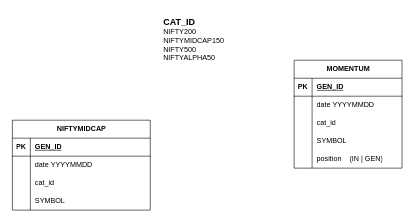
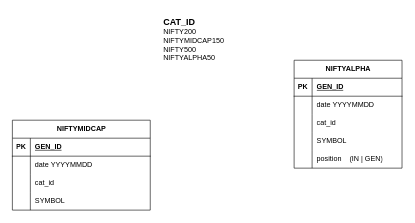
(349, 69) -> (349, 69)
